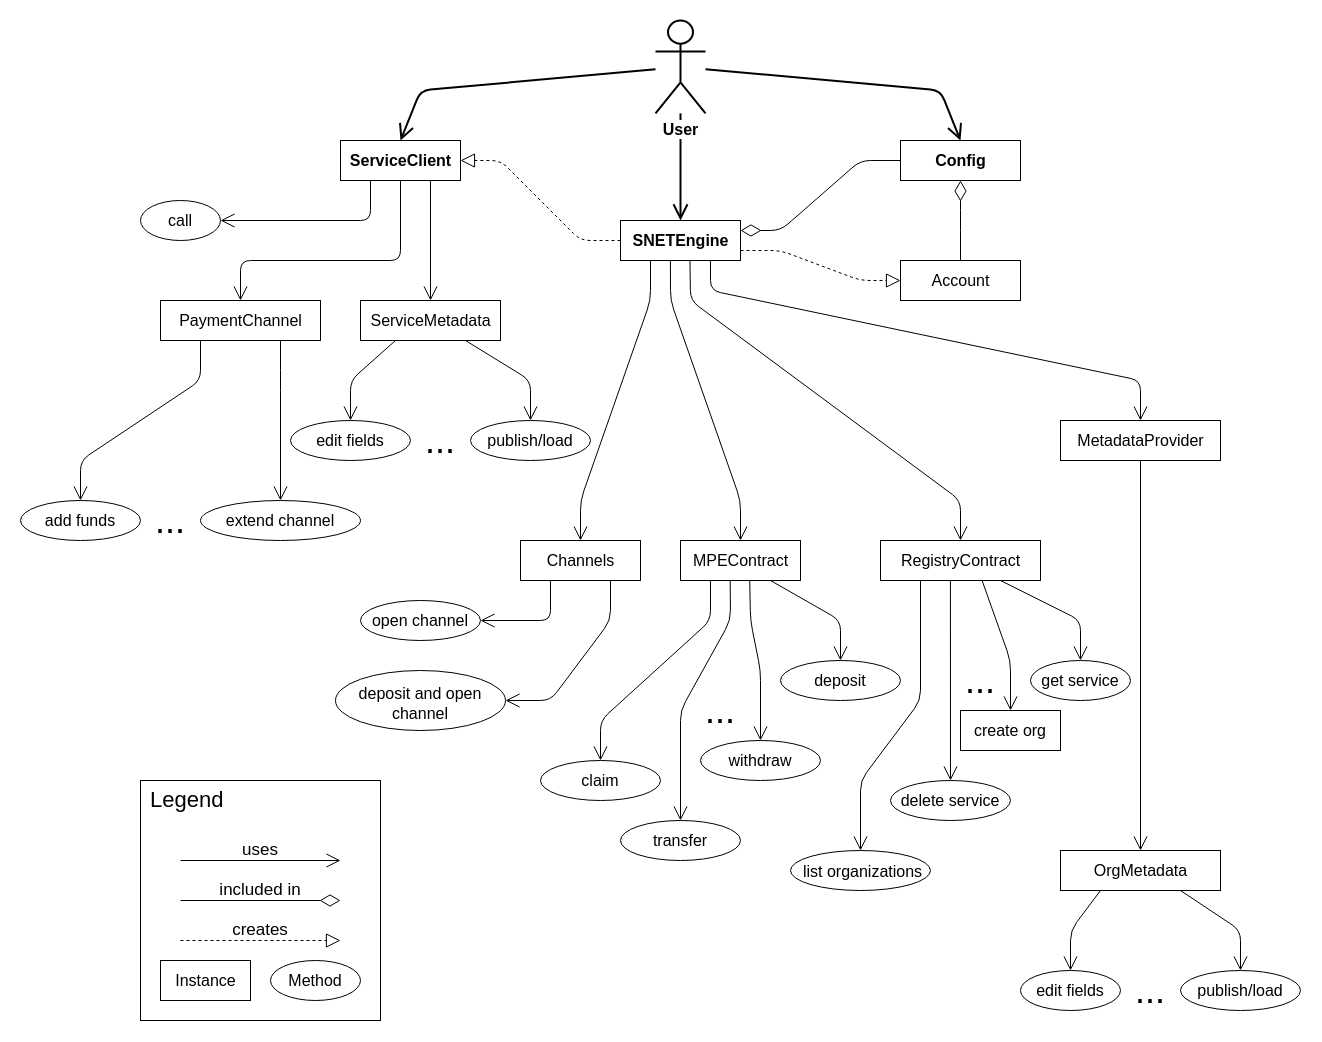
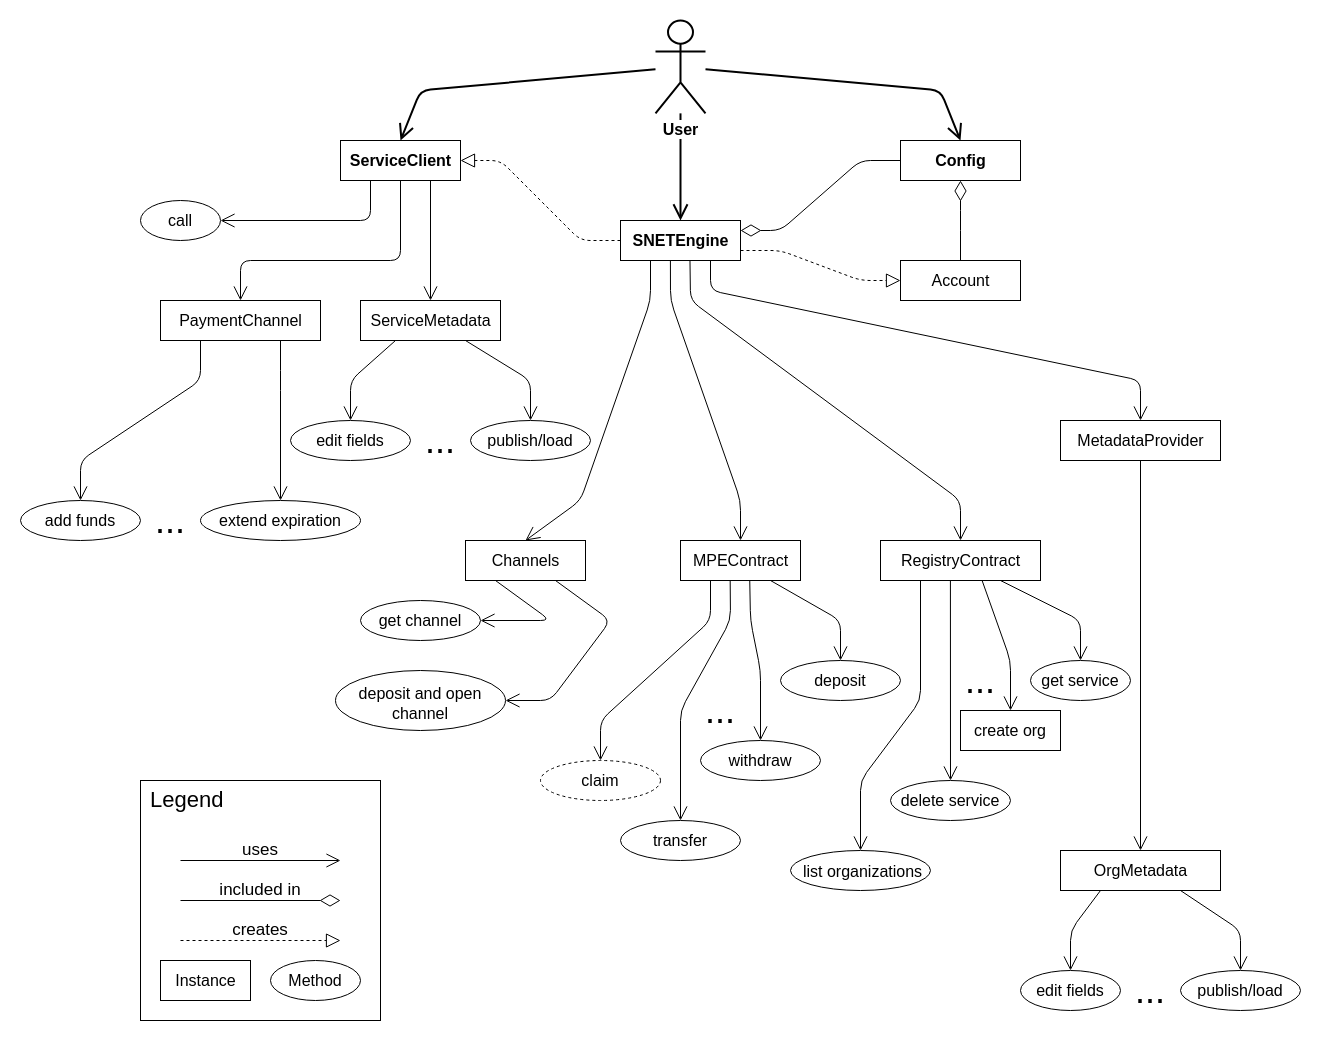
(281, 521) -> (281, 521)
(581, 561) -> (526, 561)
(421, 621) -> (421, 621)
(601, 781) -> (601, 781)
